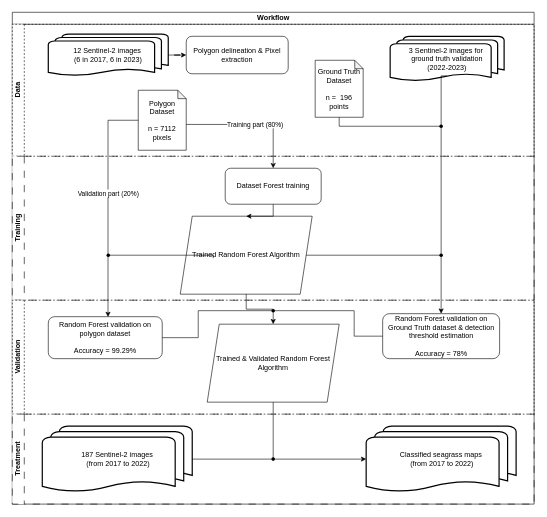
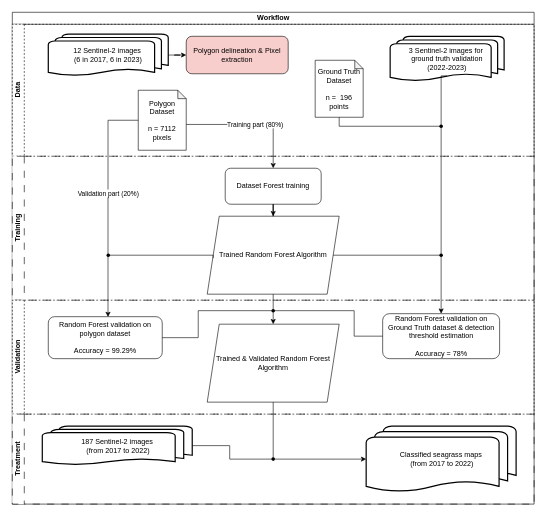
(237, 55) -> (237, 55)
(246, 255) -> (273, 255)
(117, 459) -> (117, 446)
